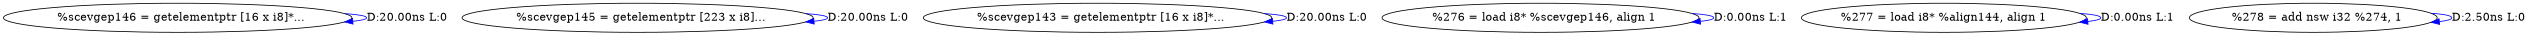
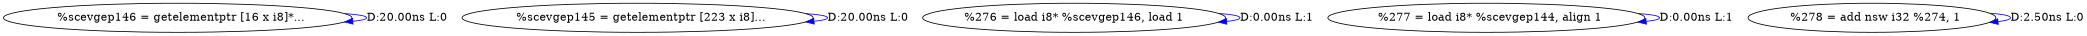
(1098, 18) -> none
(1541, 18) -> (1074, 18)
(1944, 18) -> (1486, 18)
